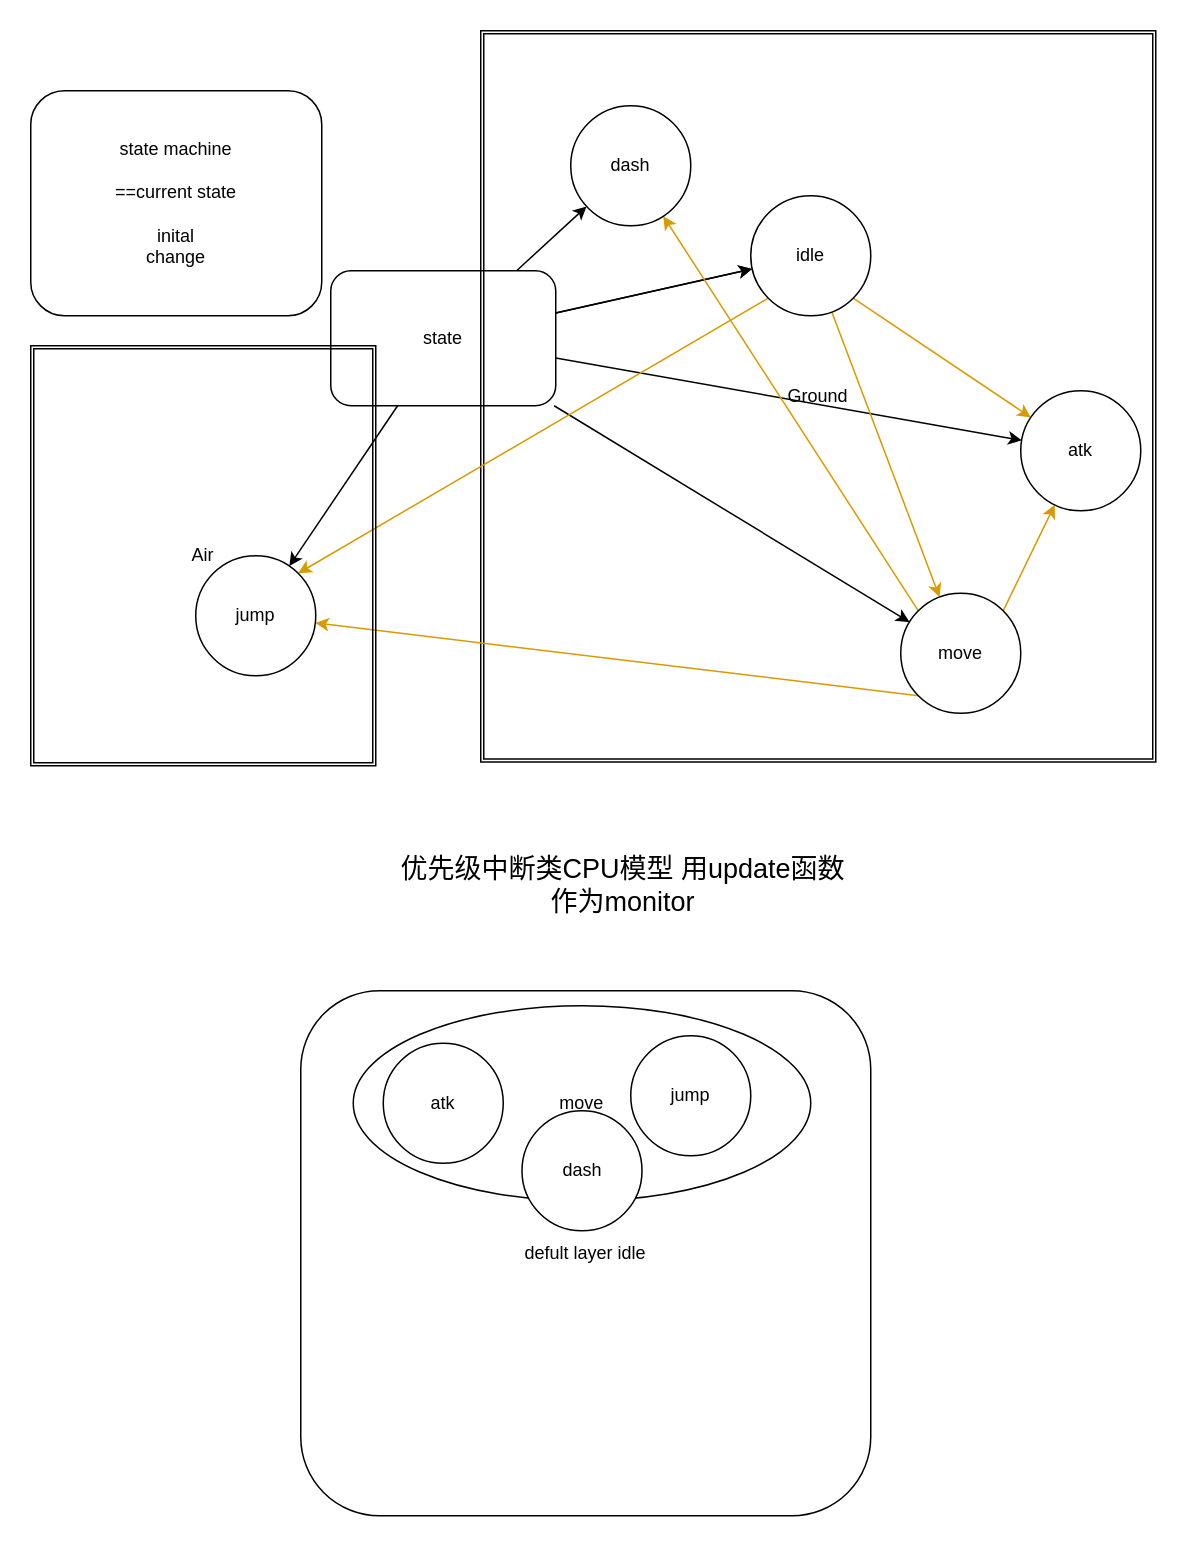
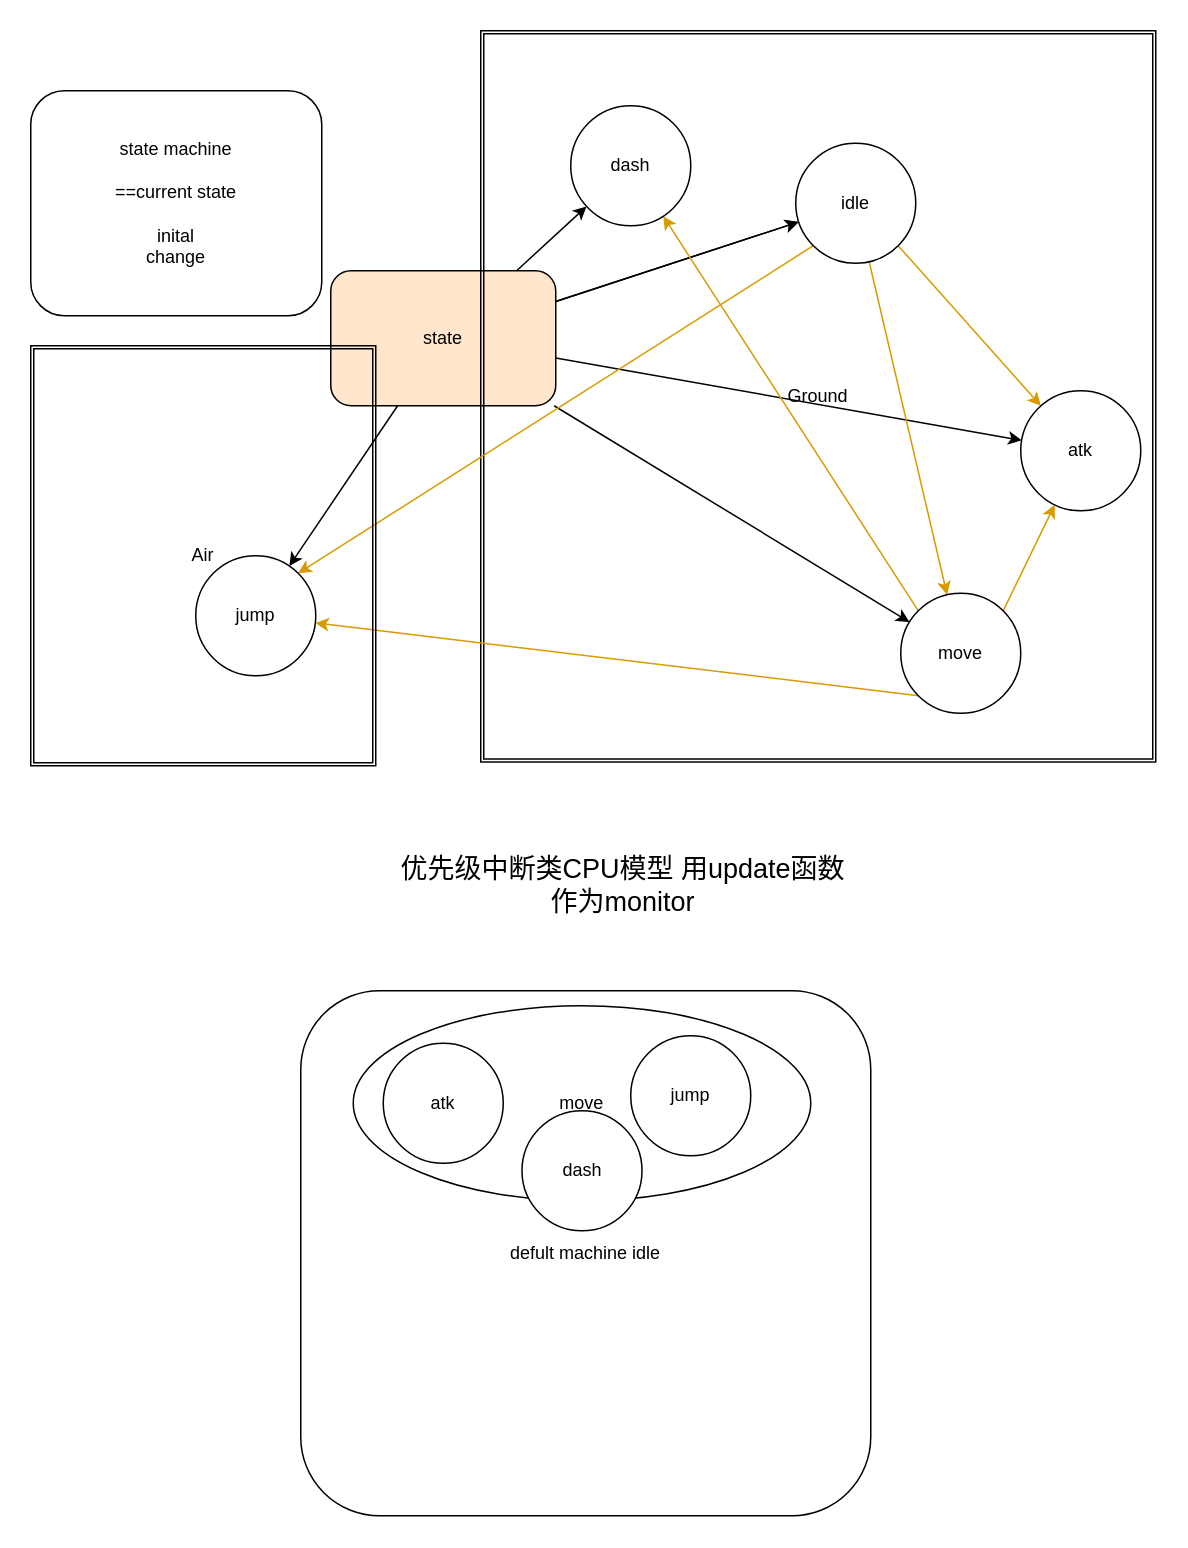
(811, 256) -> (856, 203)
(443, 338) -> (443, 338)
(586, 1253) -> (586, 1253)
